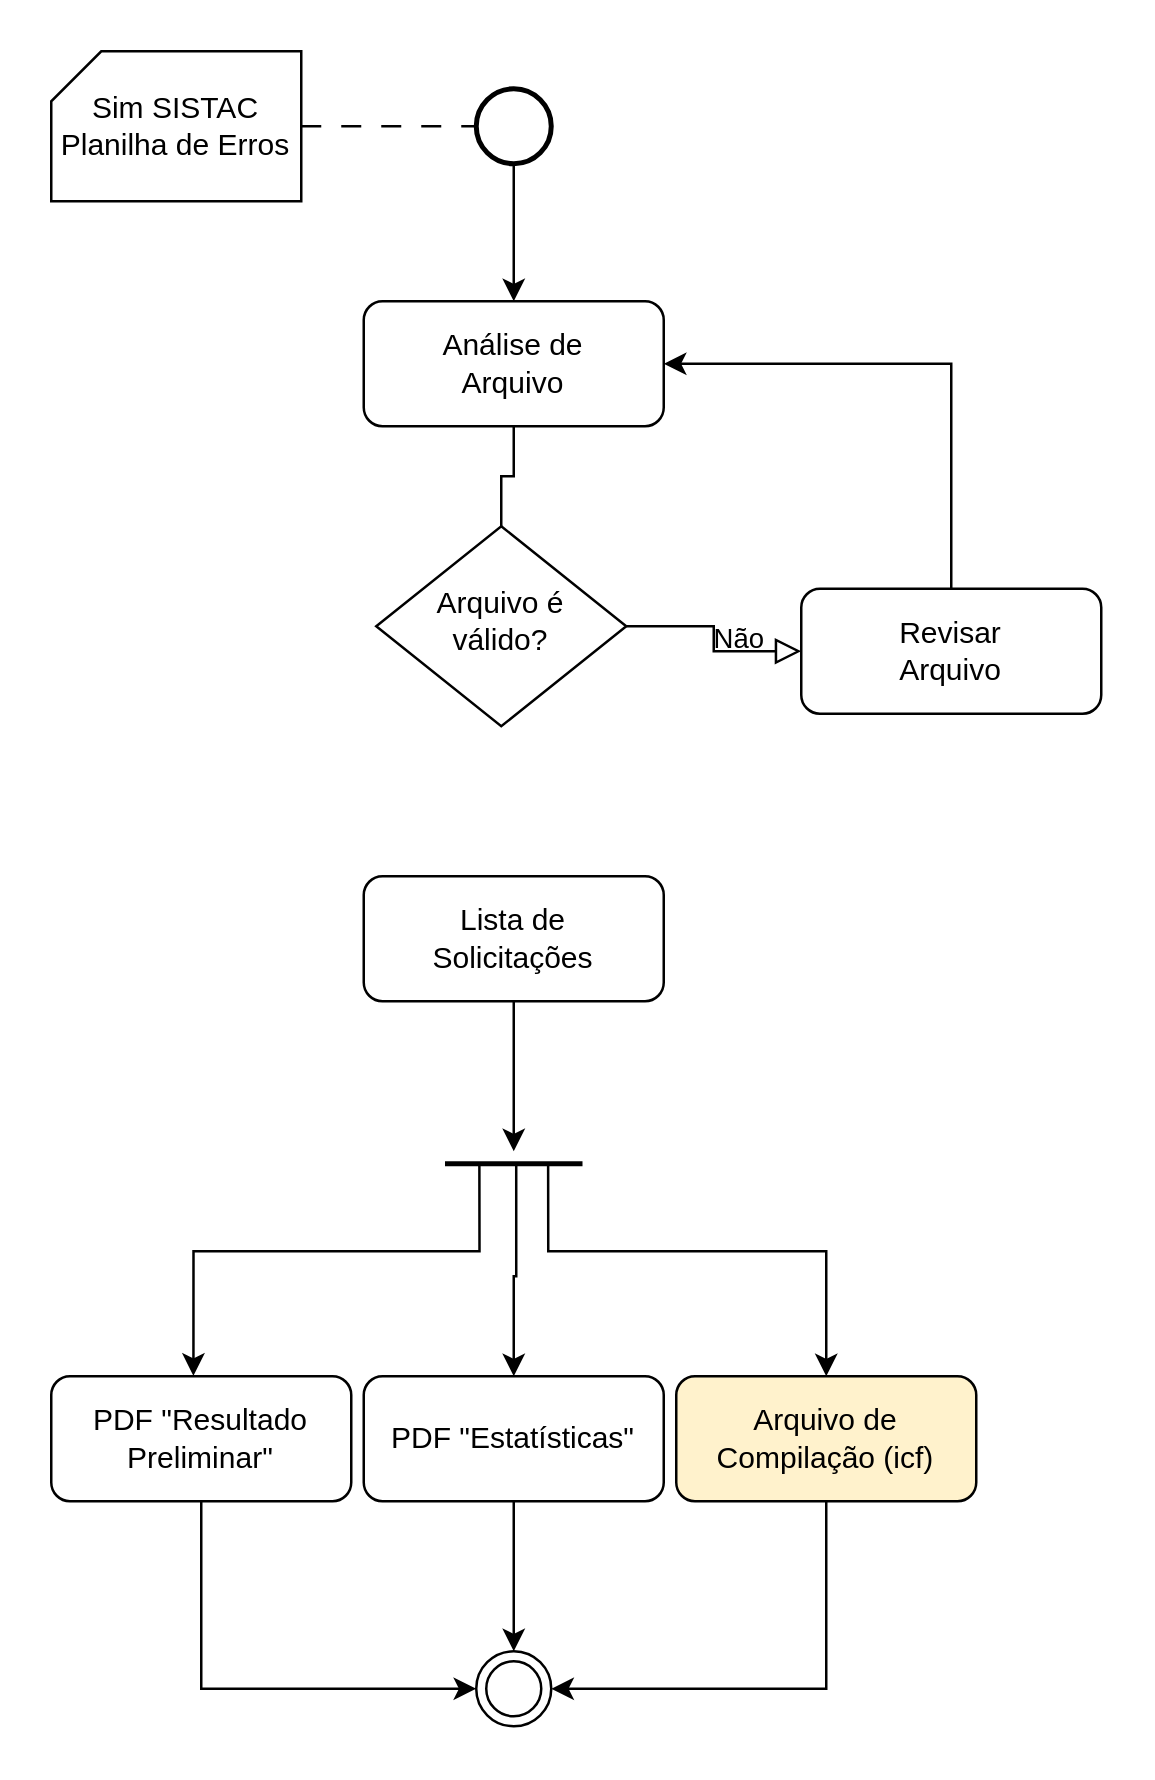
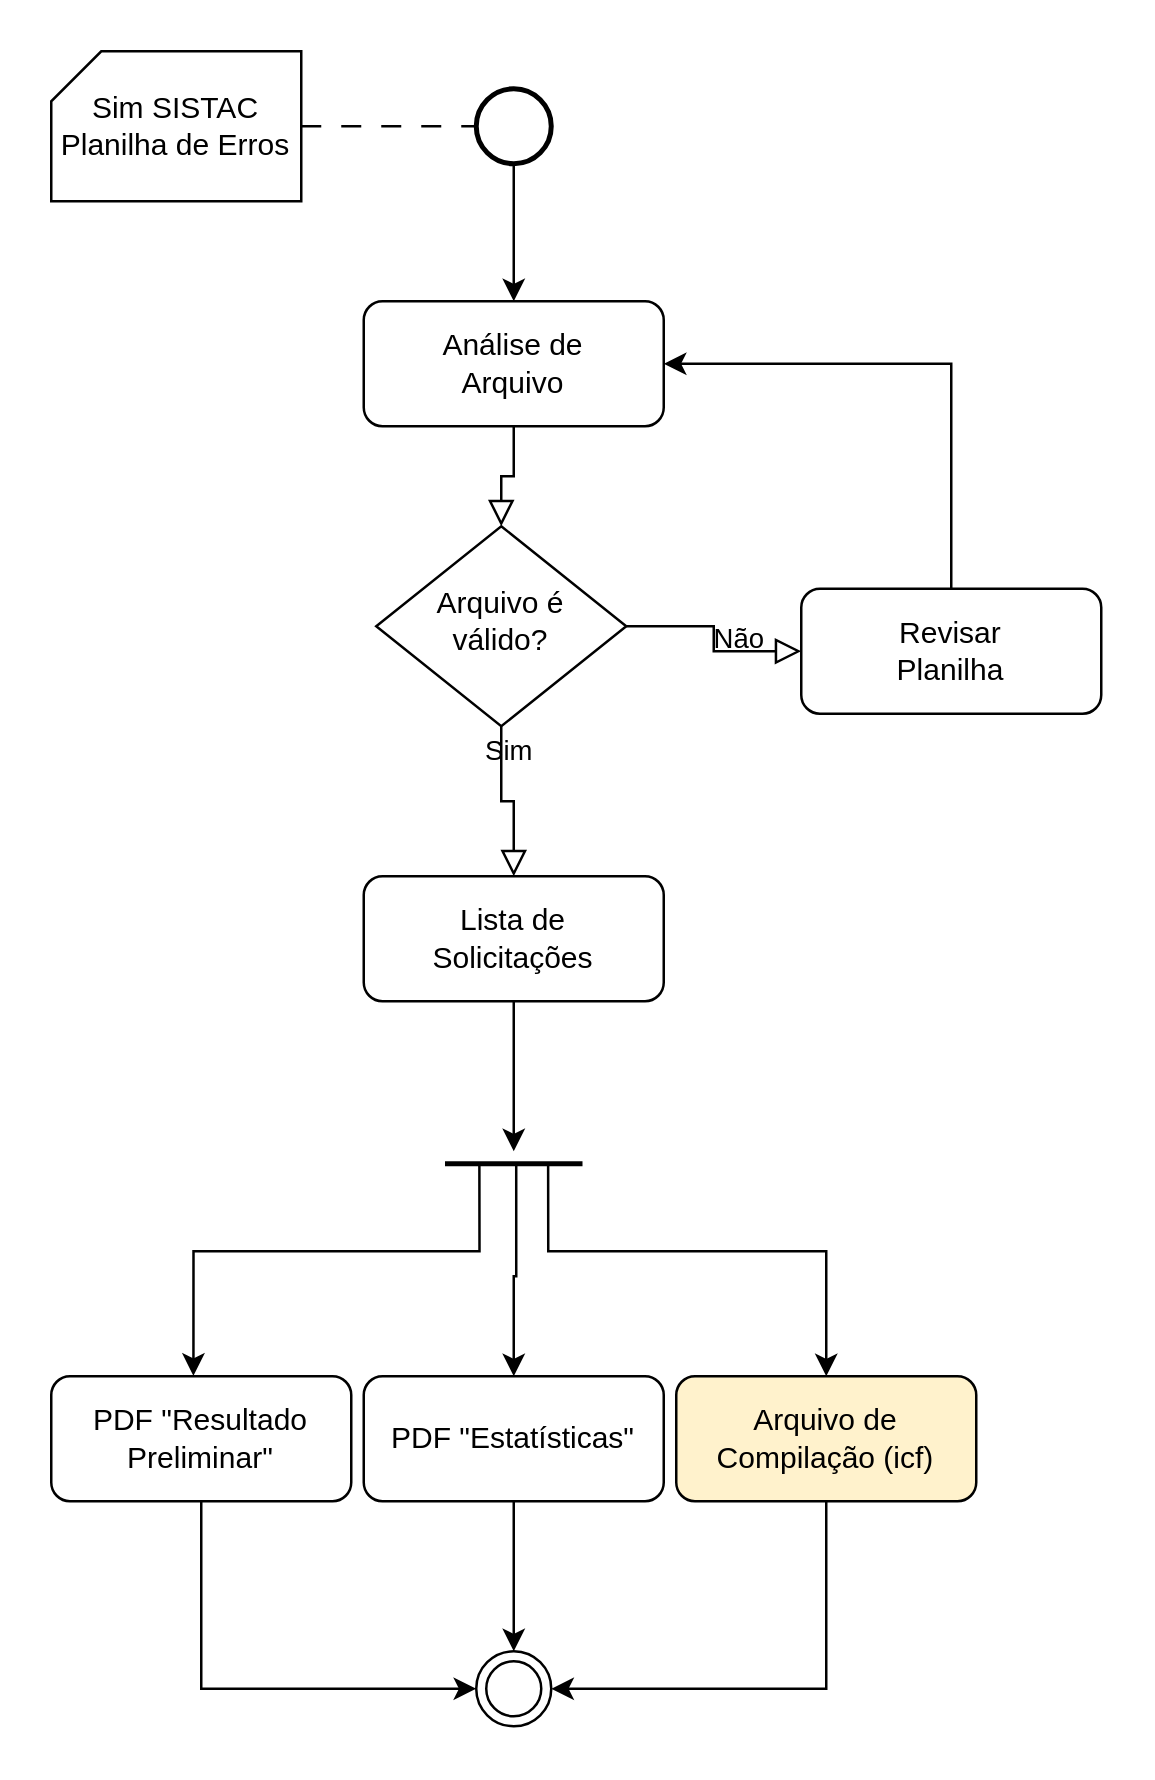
(501, 511) -> (501, 499)
(951, 651) -> (951, 651)
none -> (501, 794)
